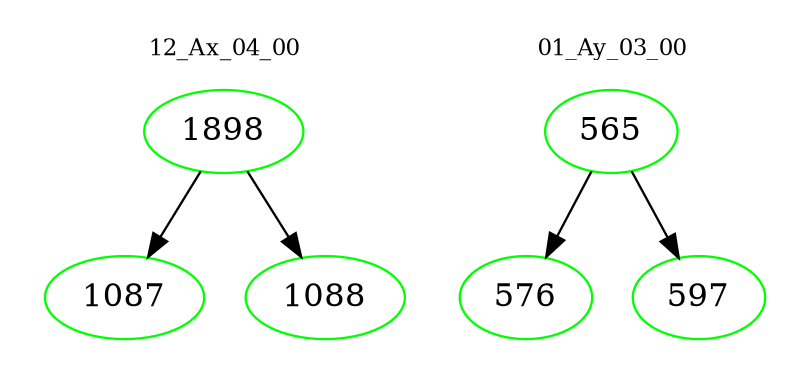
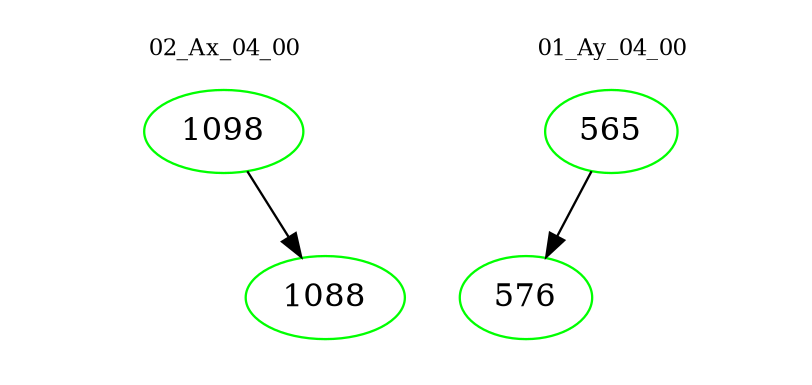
(225, 50) -> (225, 50)
(612, 50) -> (612, 50)
(224, 131) -> (224, 131)
(125, 298) -> none
(699, 298) -> none
